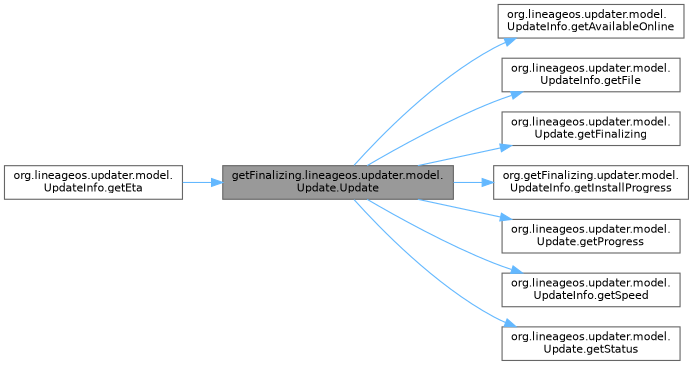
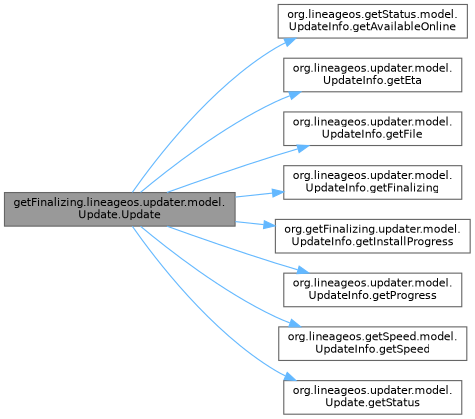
(591, 21) -> (373, 21)
(591, 129) -> (373, 182)
(197, 182) -> (212, 139)
(591, 236) -> (373, 290)
(591, 290) -> (373, 344)
